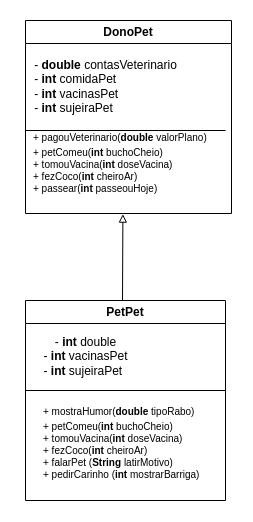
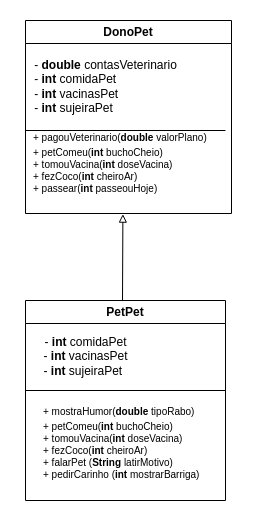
(86, 357) -> (86, 357)
